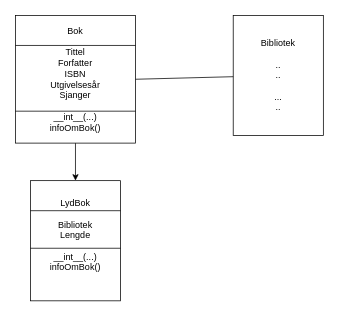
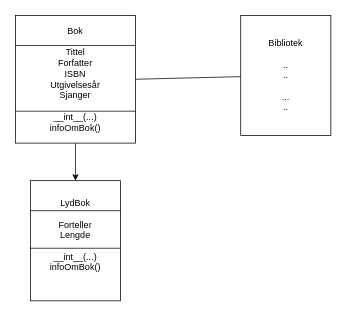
(278, 75) -> (285, 75)
(75, 240) -> (75, 240)
